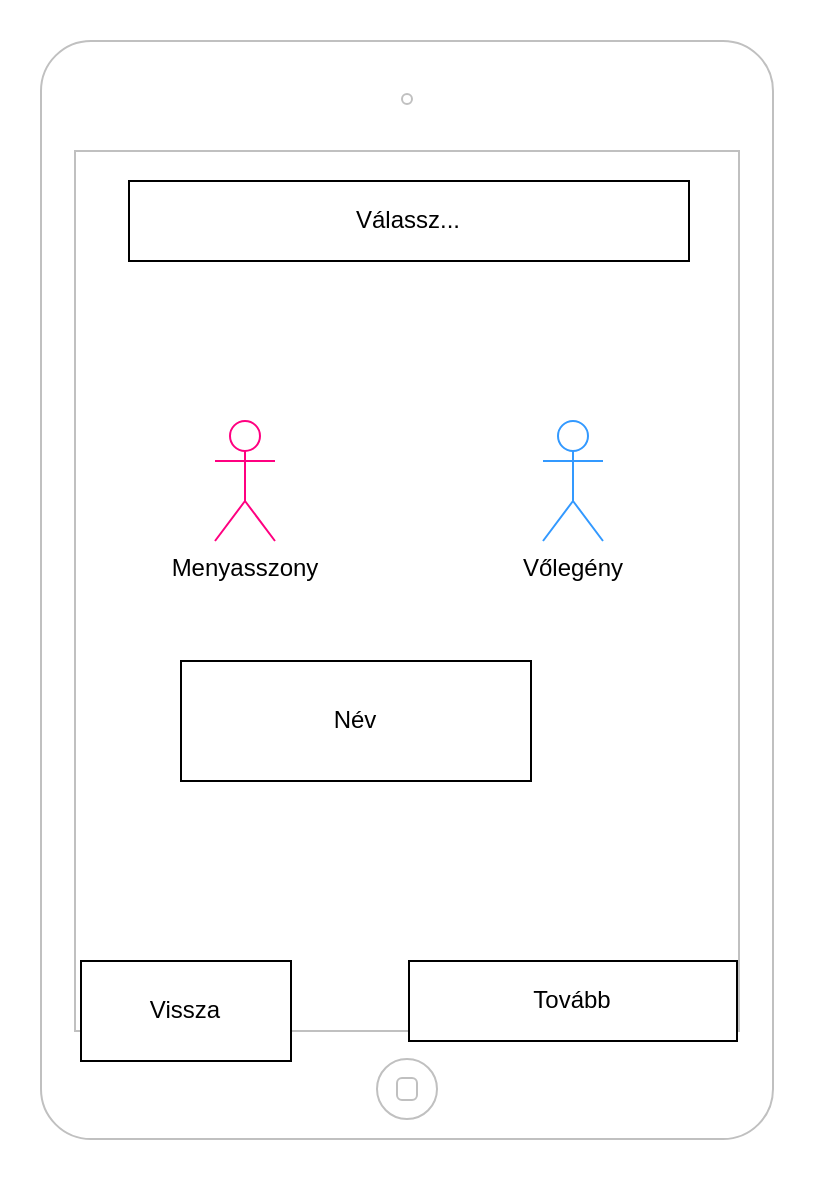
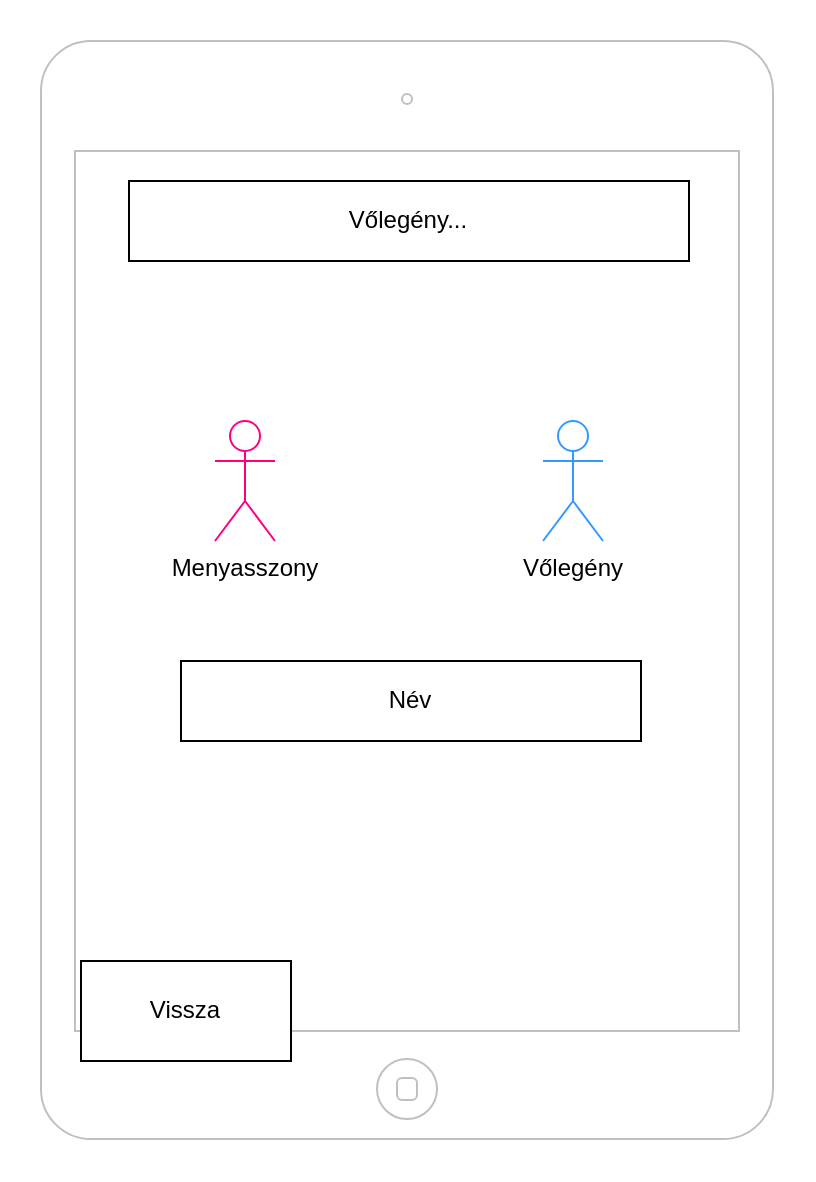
(409, 221) -> (409, 221)
(356, 721) -> (411, 701)
(573, 1001) -> none
